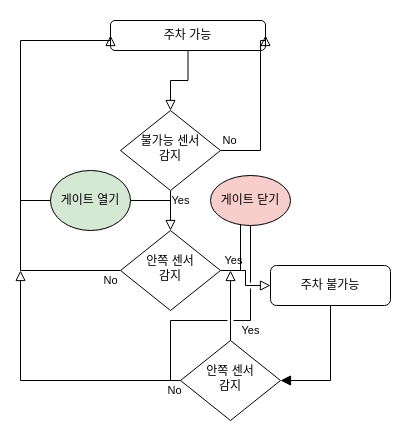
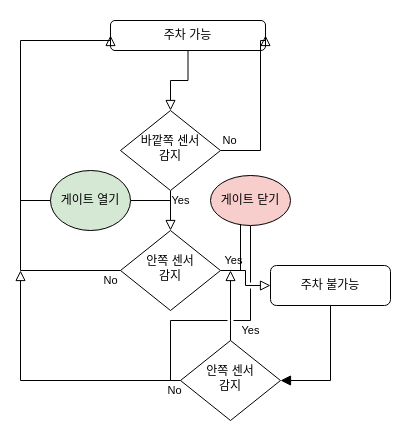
(171, 149) -> (171, 149)
